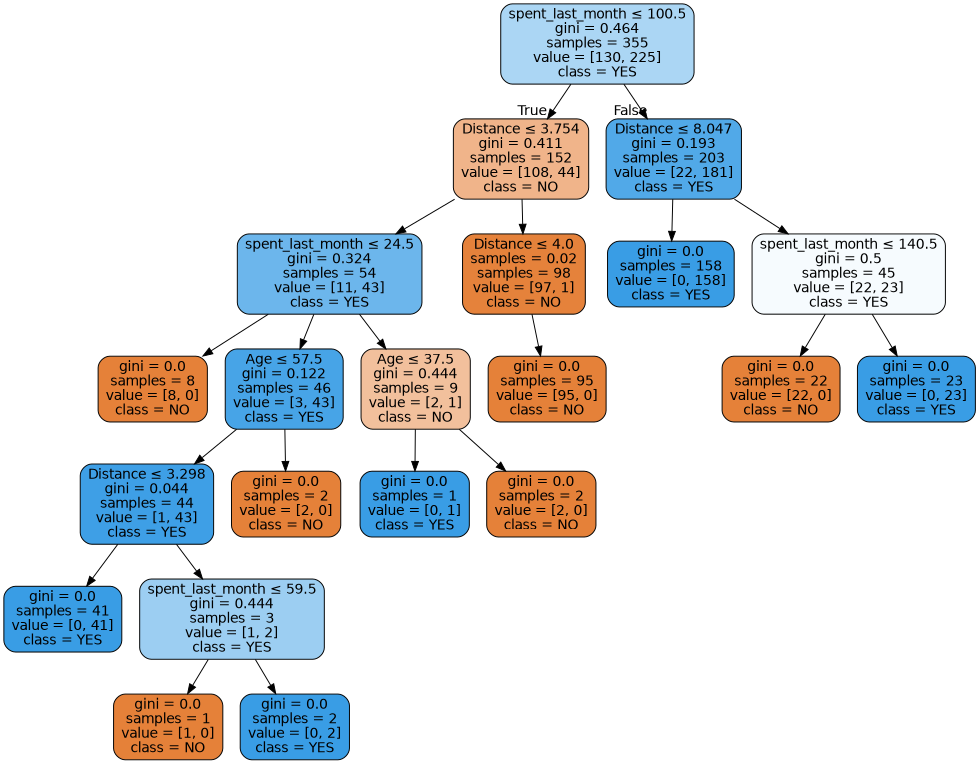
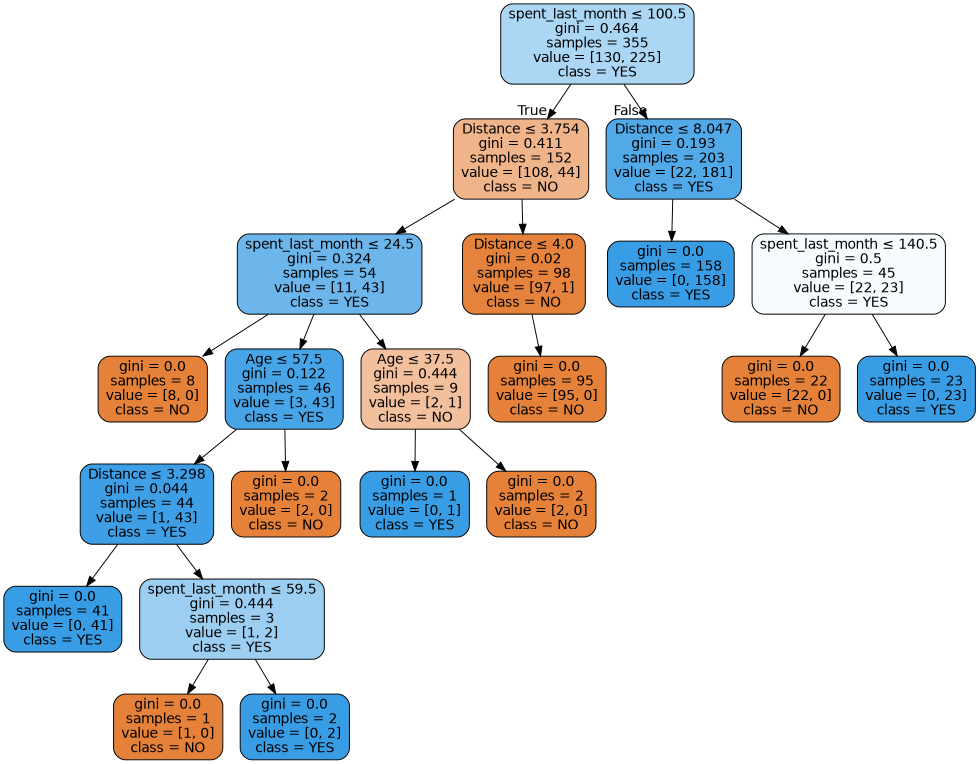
(524, 259) -> (524, 259)
